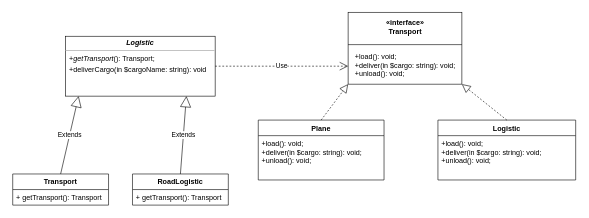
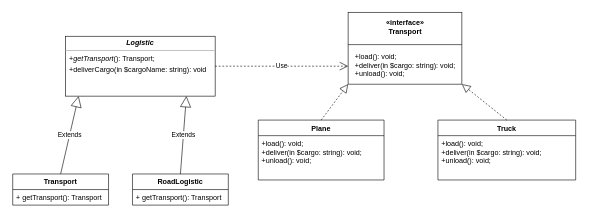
(507, 128) -> (507, 128)
